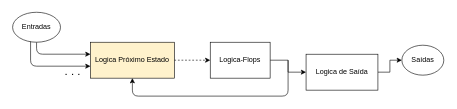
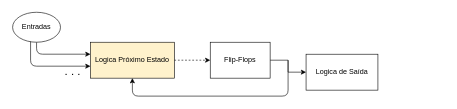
(240, 60) -> (240, 60)
(392, 60) -> none
(423, 60) -> none
